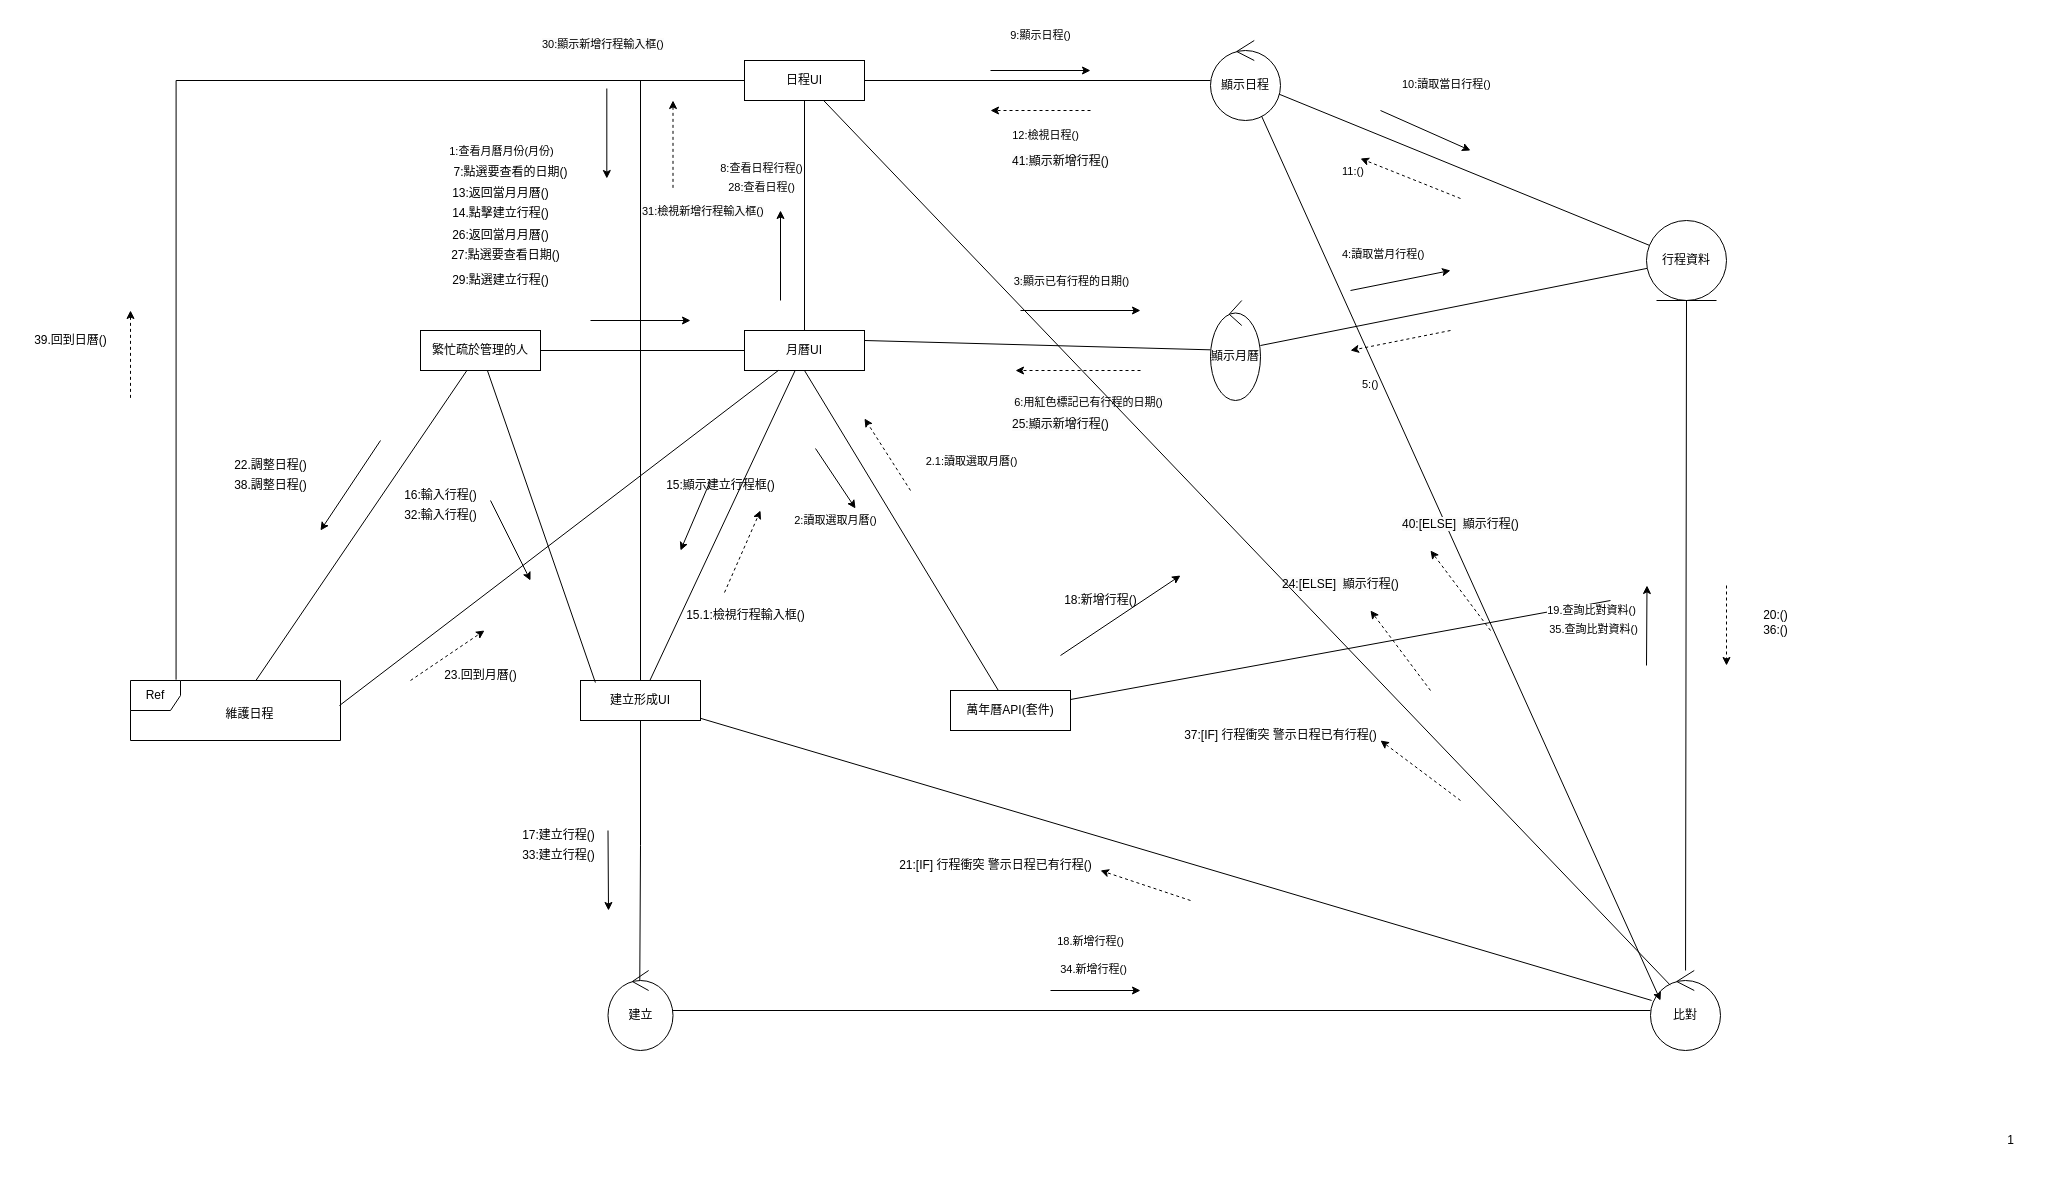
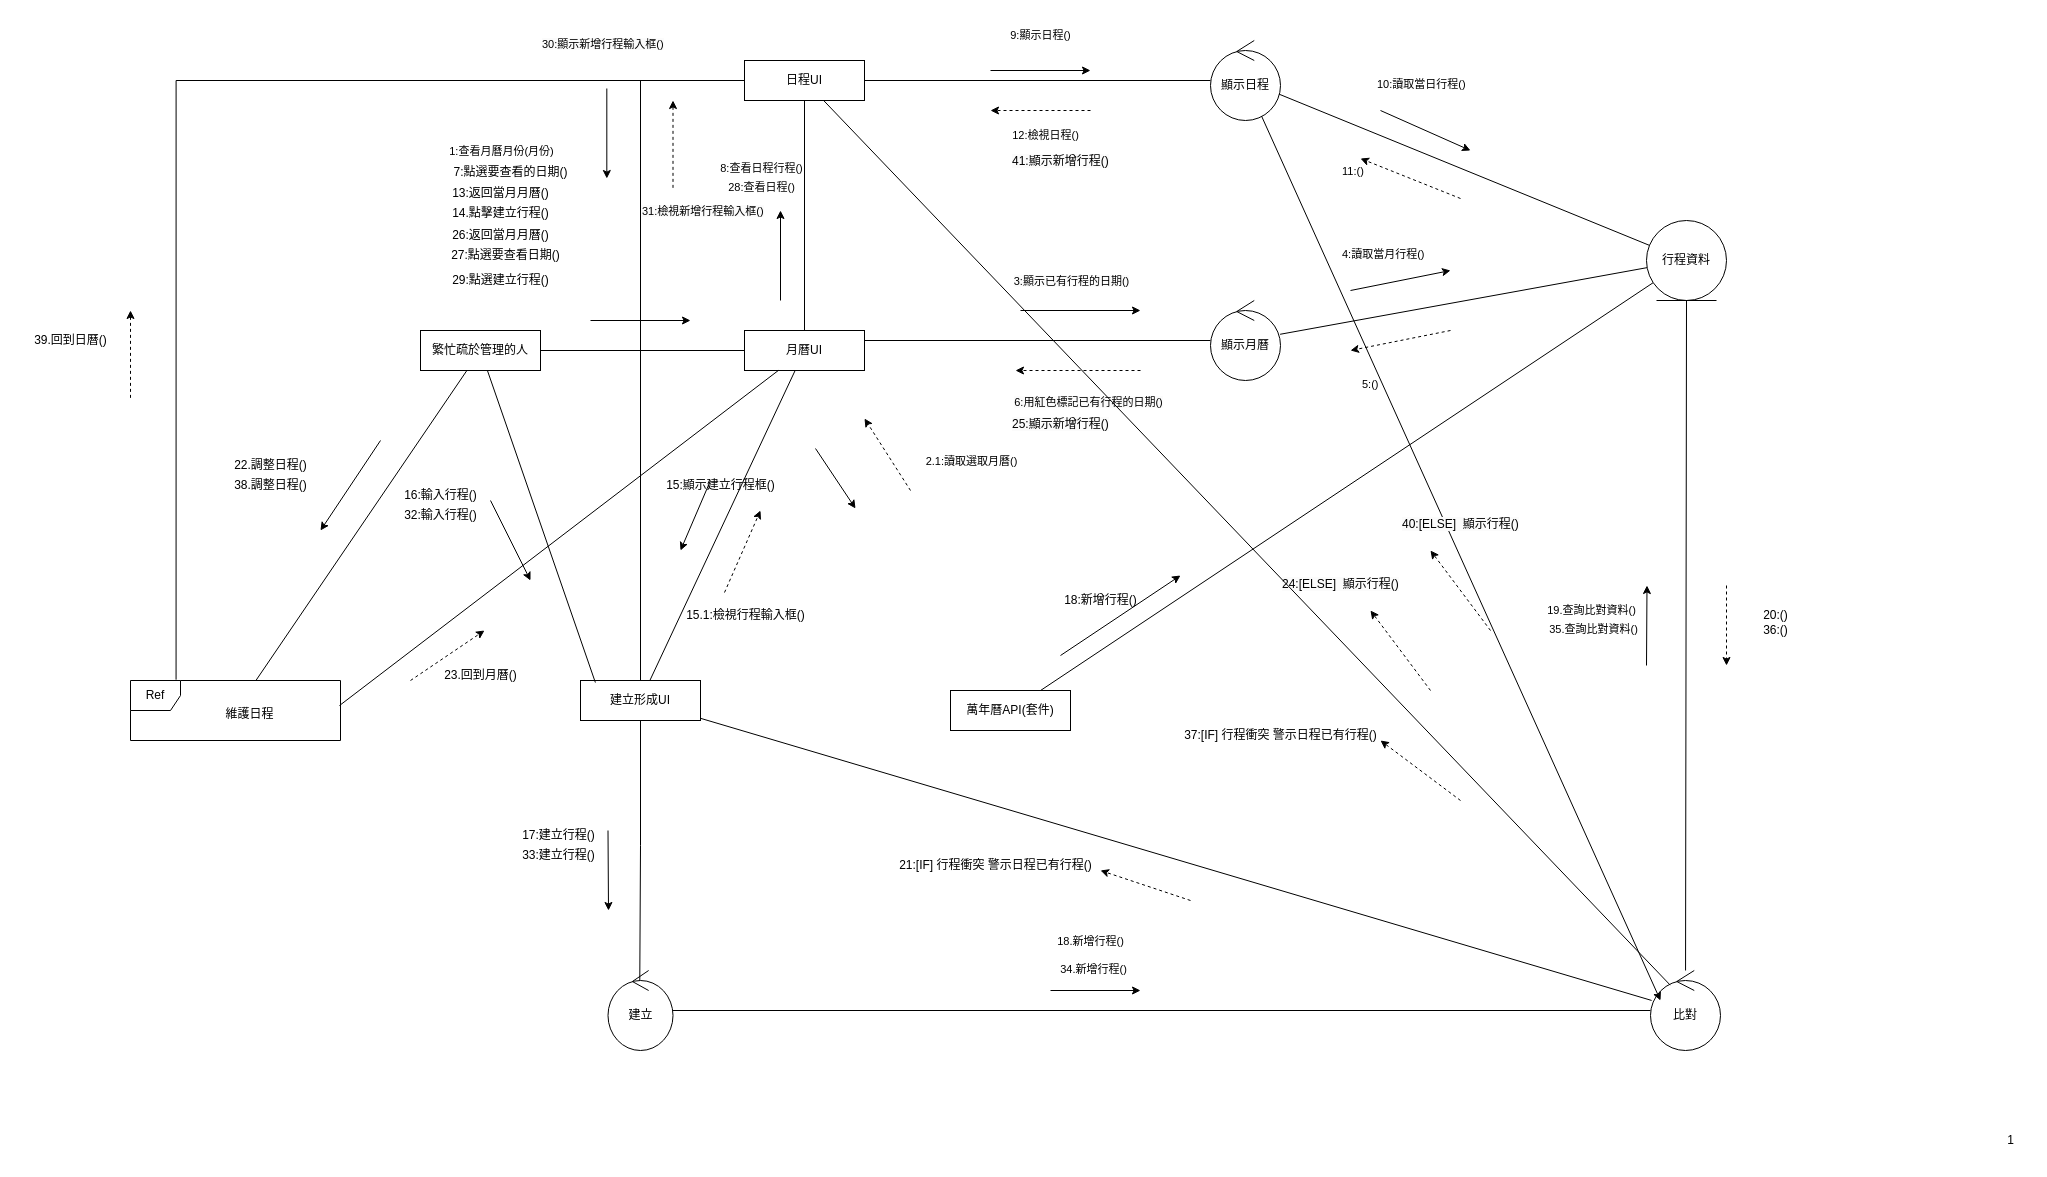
(1461, 91) -> (1436, 91)
(1236, 351) -> (1246, 341)
(901, 531) -> none
(1309, 656) -> (1346, 487)
